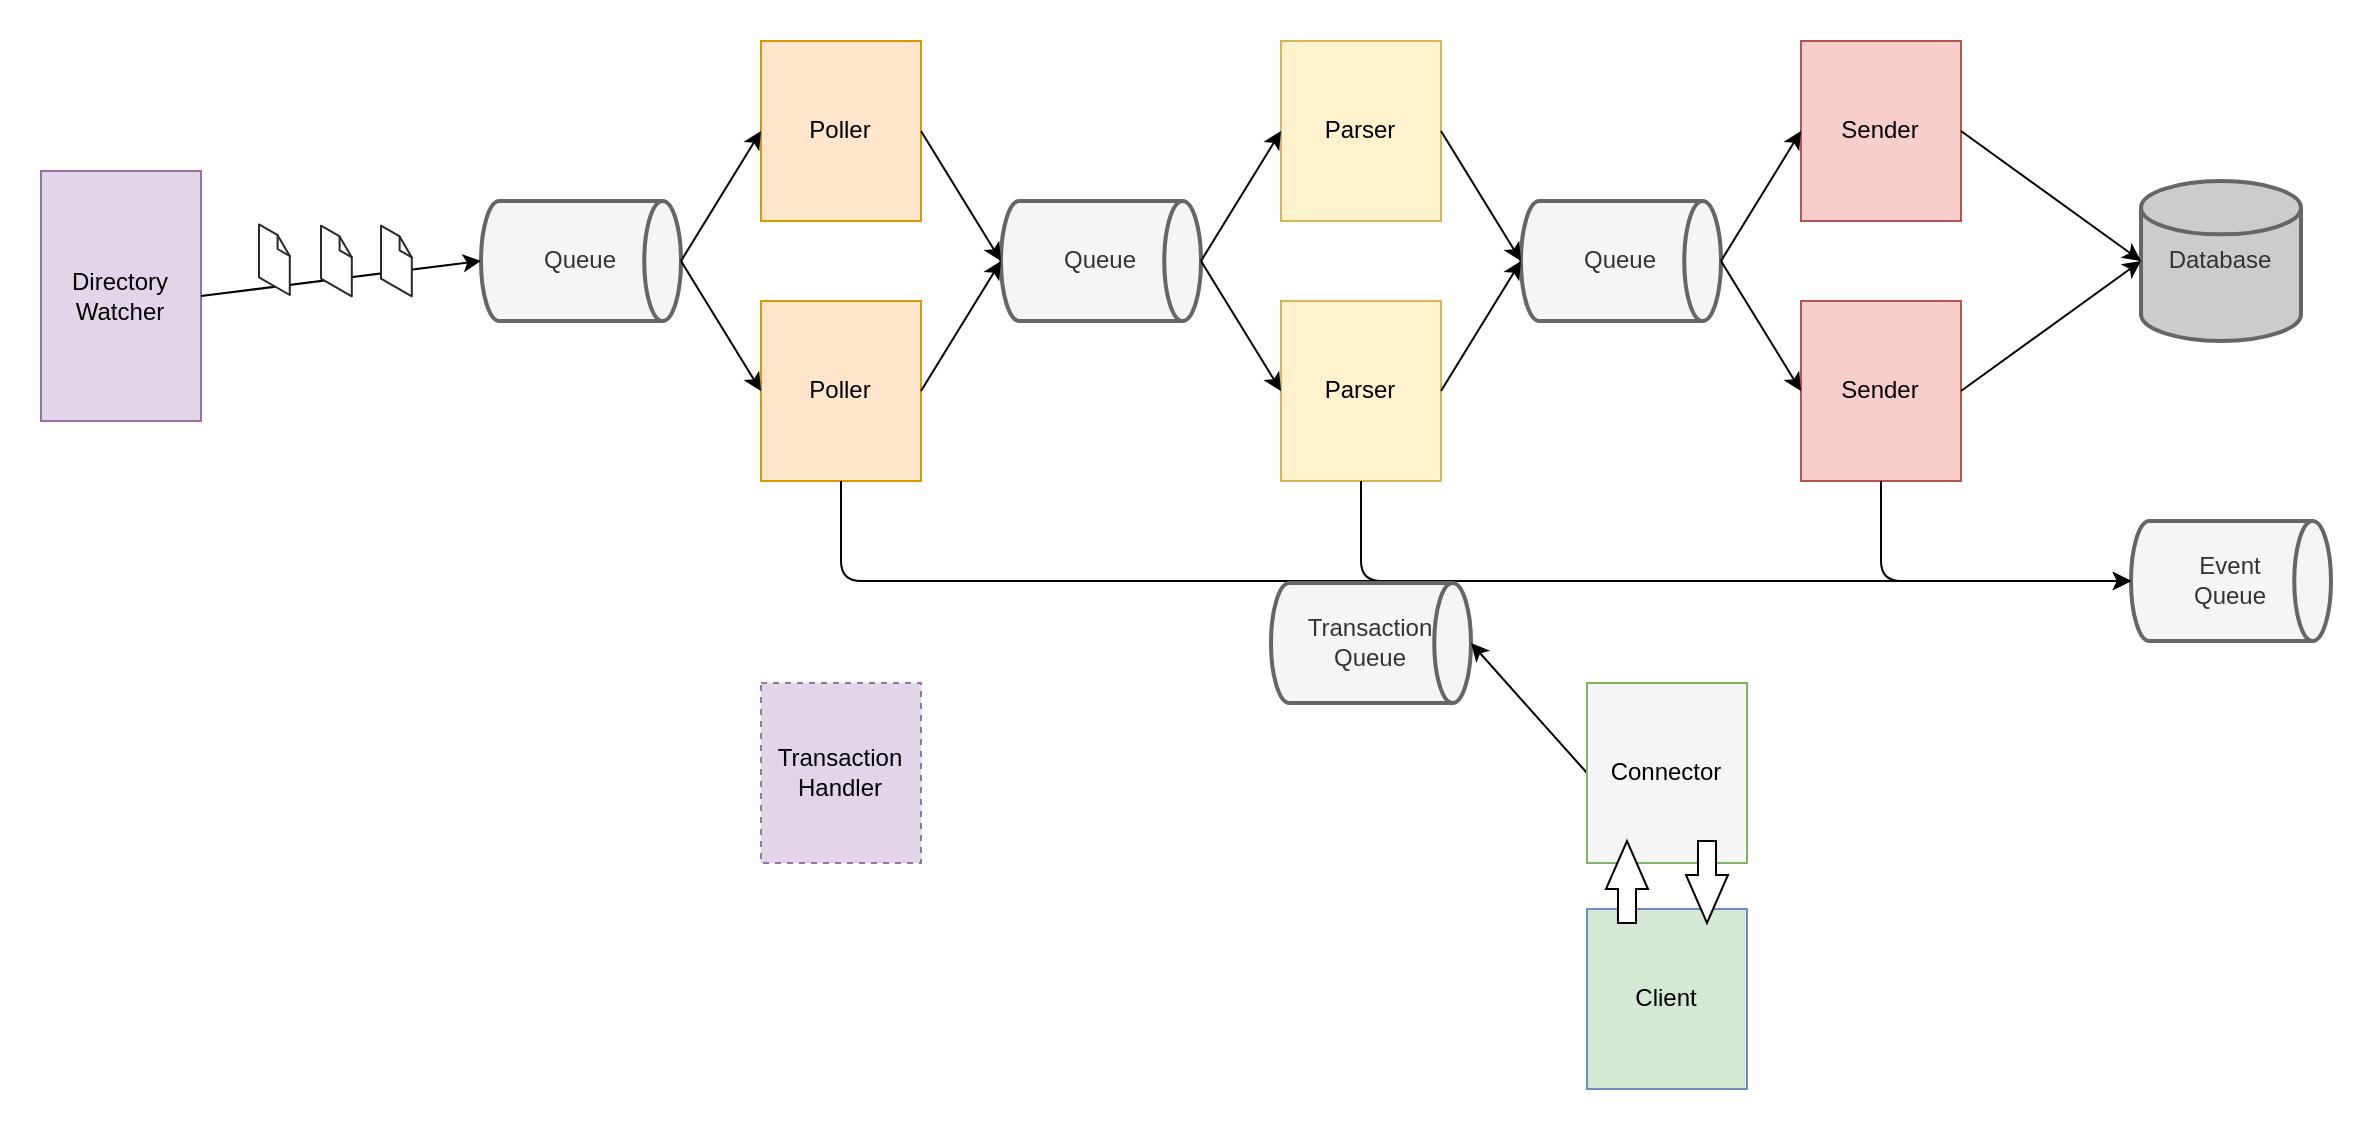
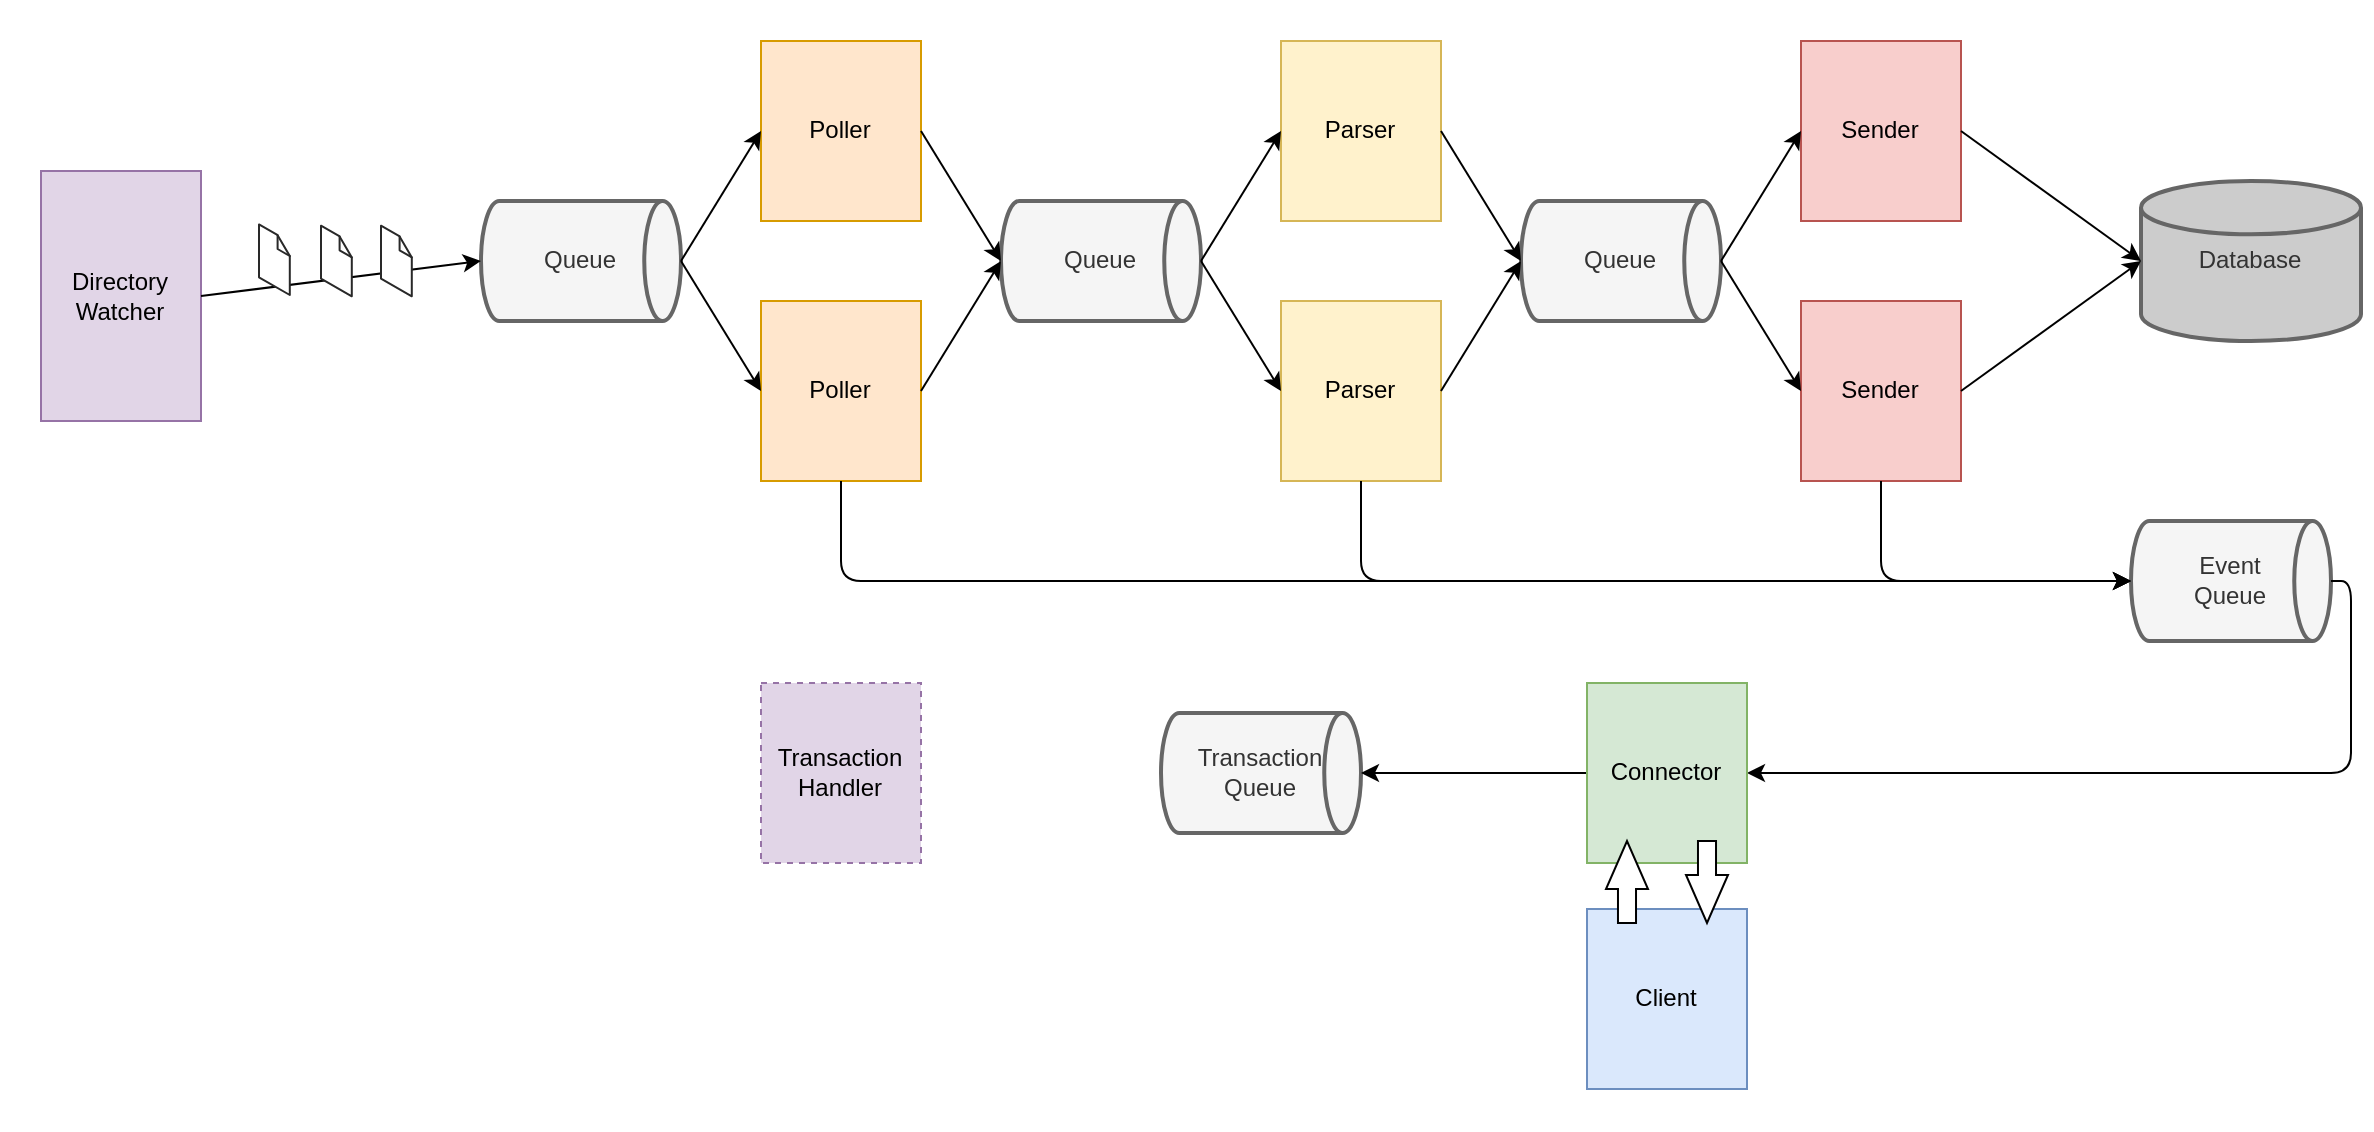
(2221, 261) -> (2251, 261)
(1371, 643) -> (1261, 773)
(1667, 773) -> (1667, 773)
none -> (2149, 773)
(1667, 999) -> (1667, 999)
